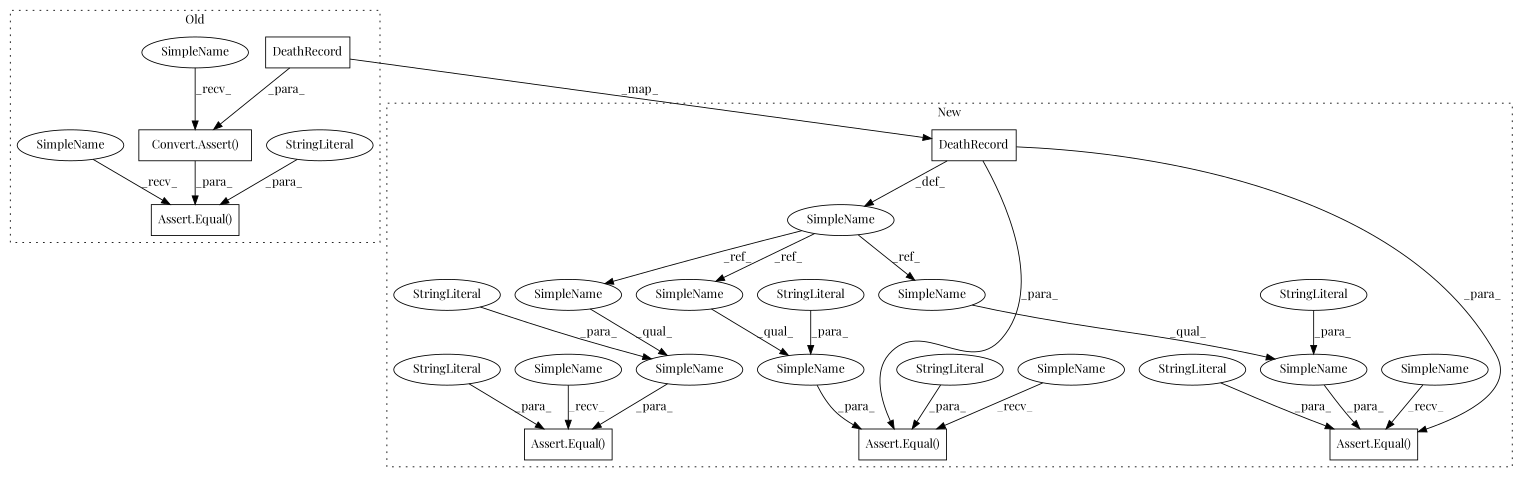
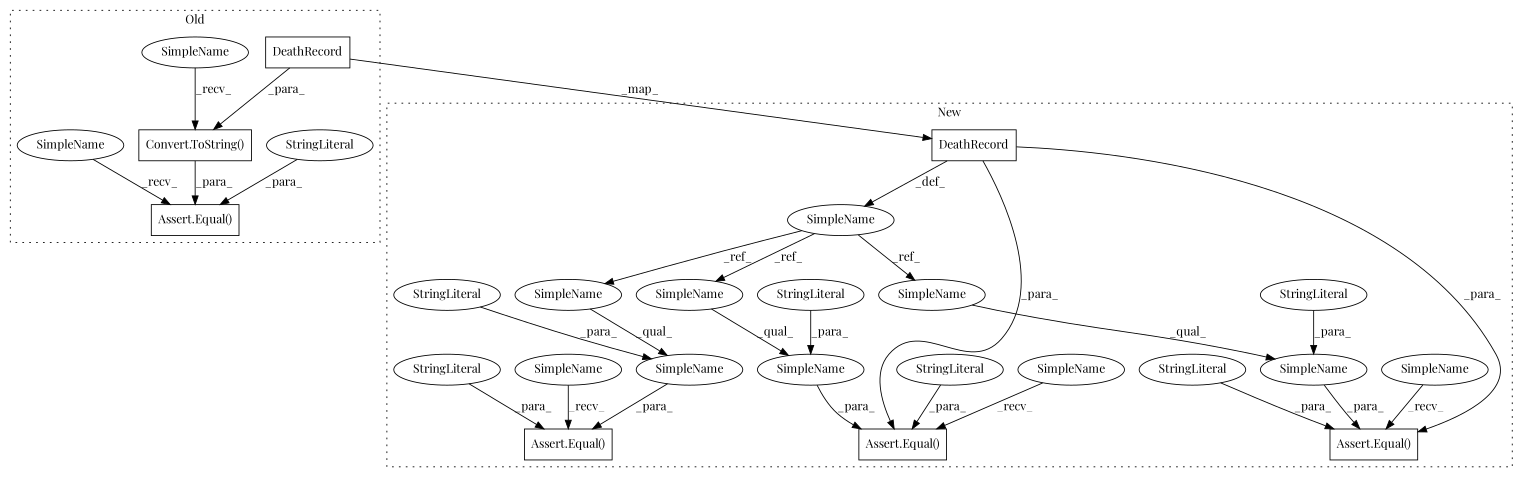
(195, 145) -> (195, 145)
